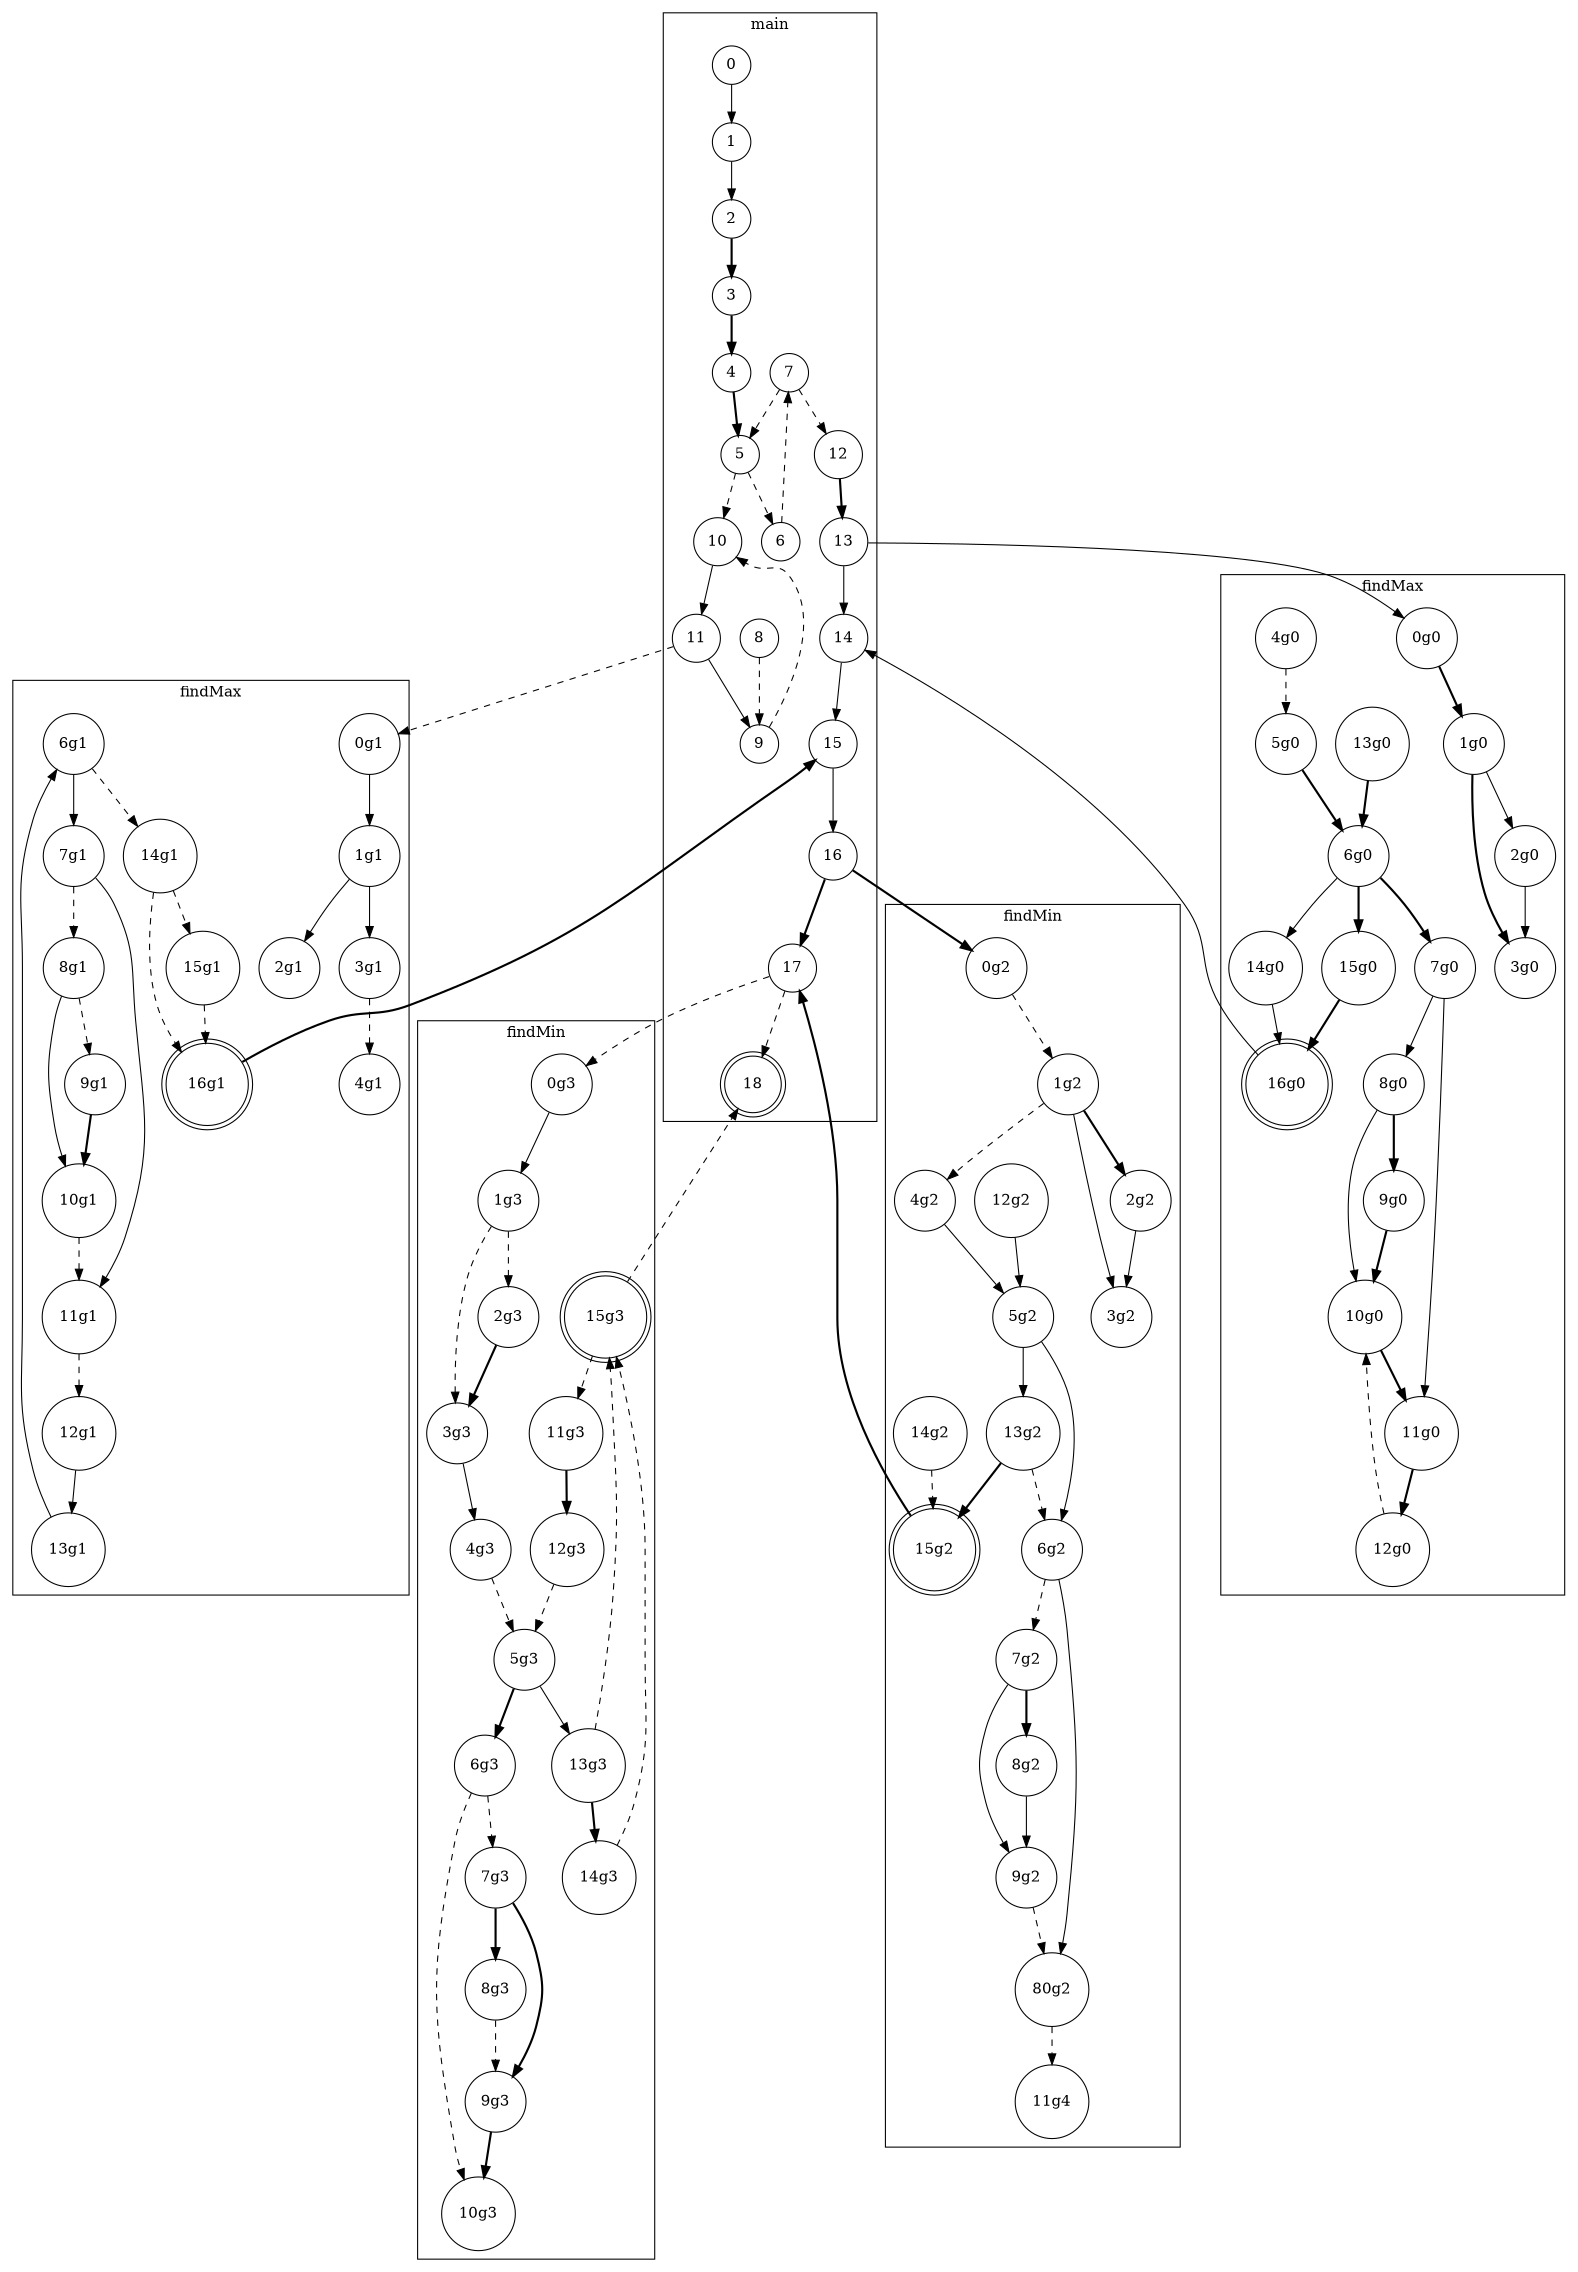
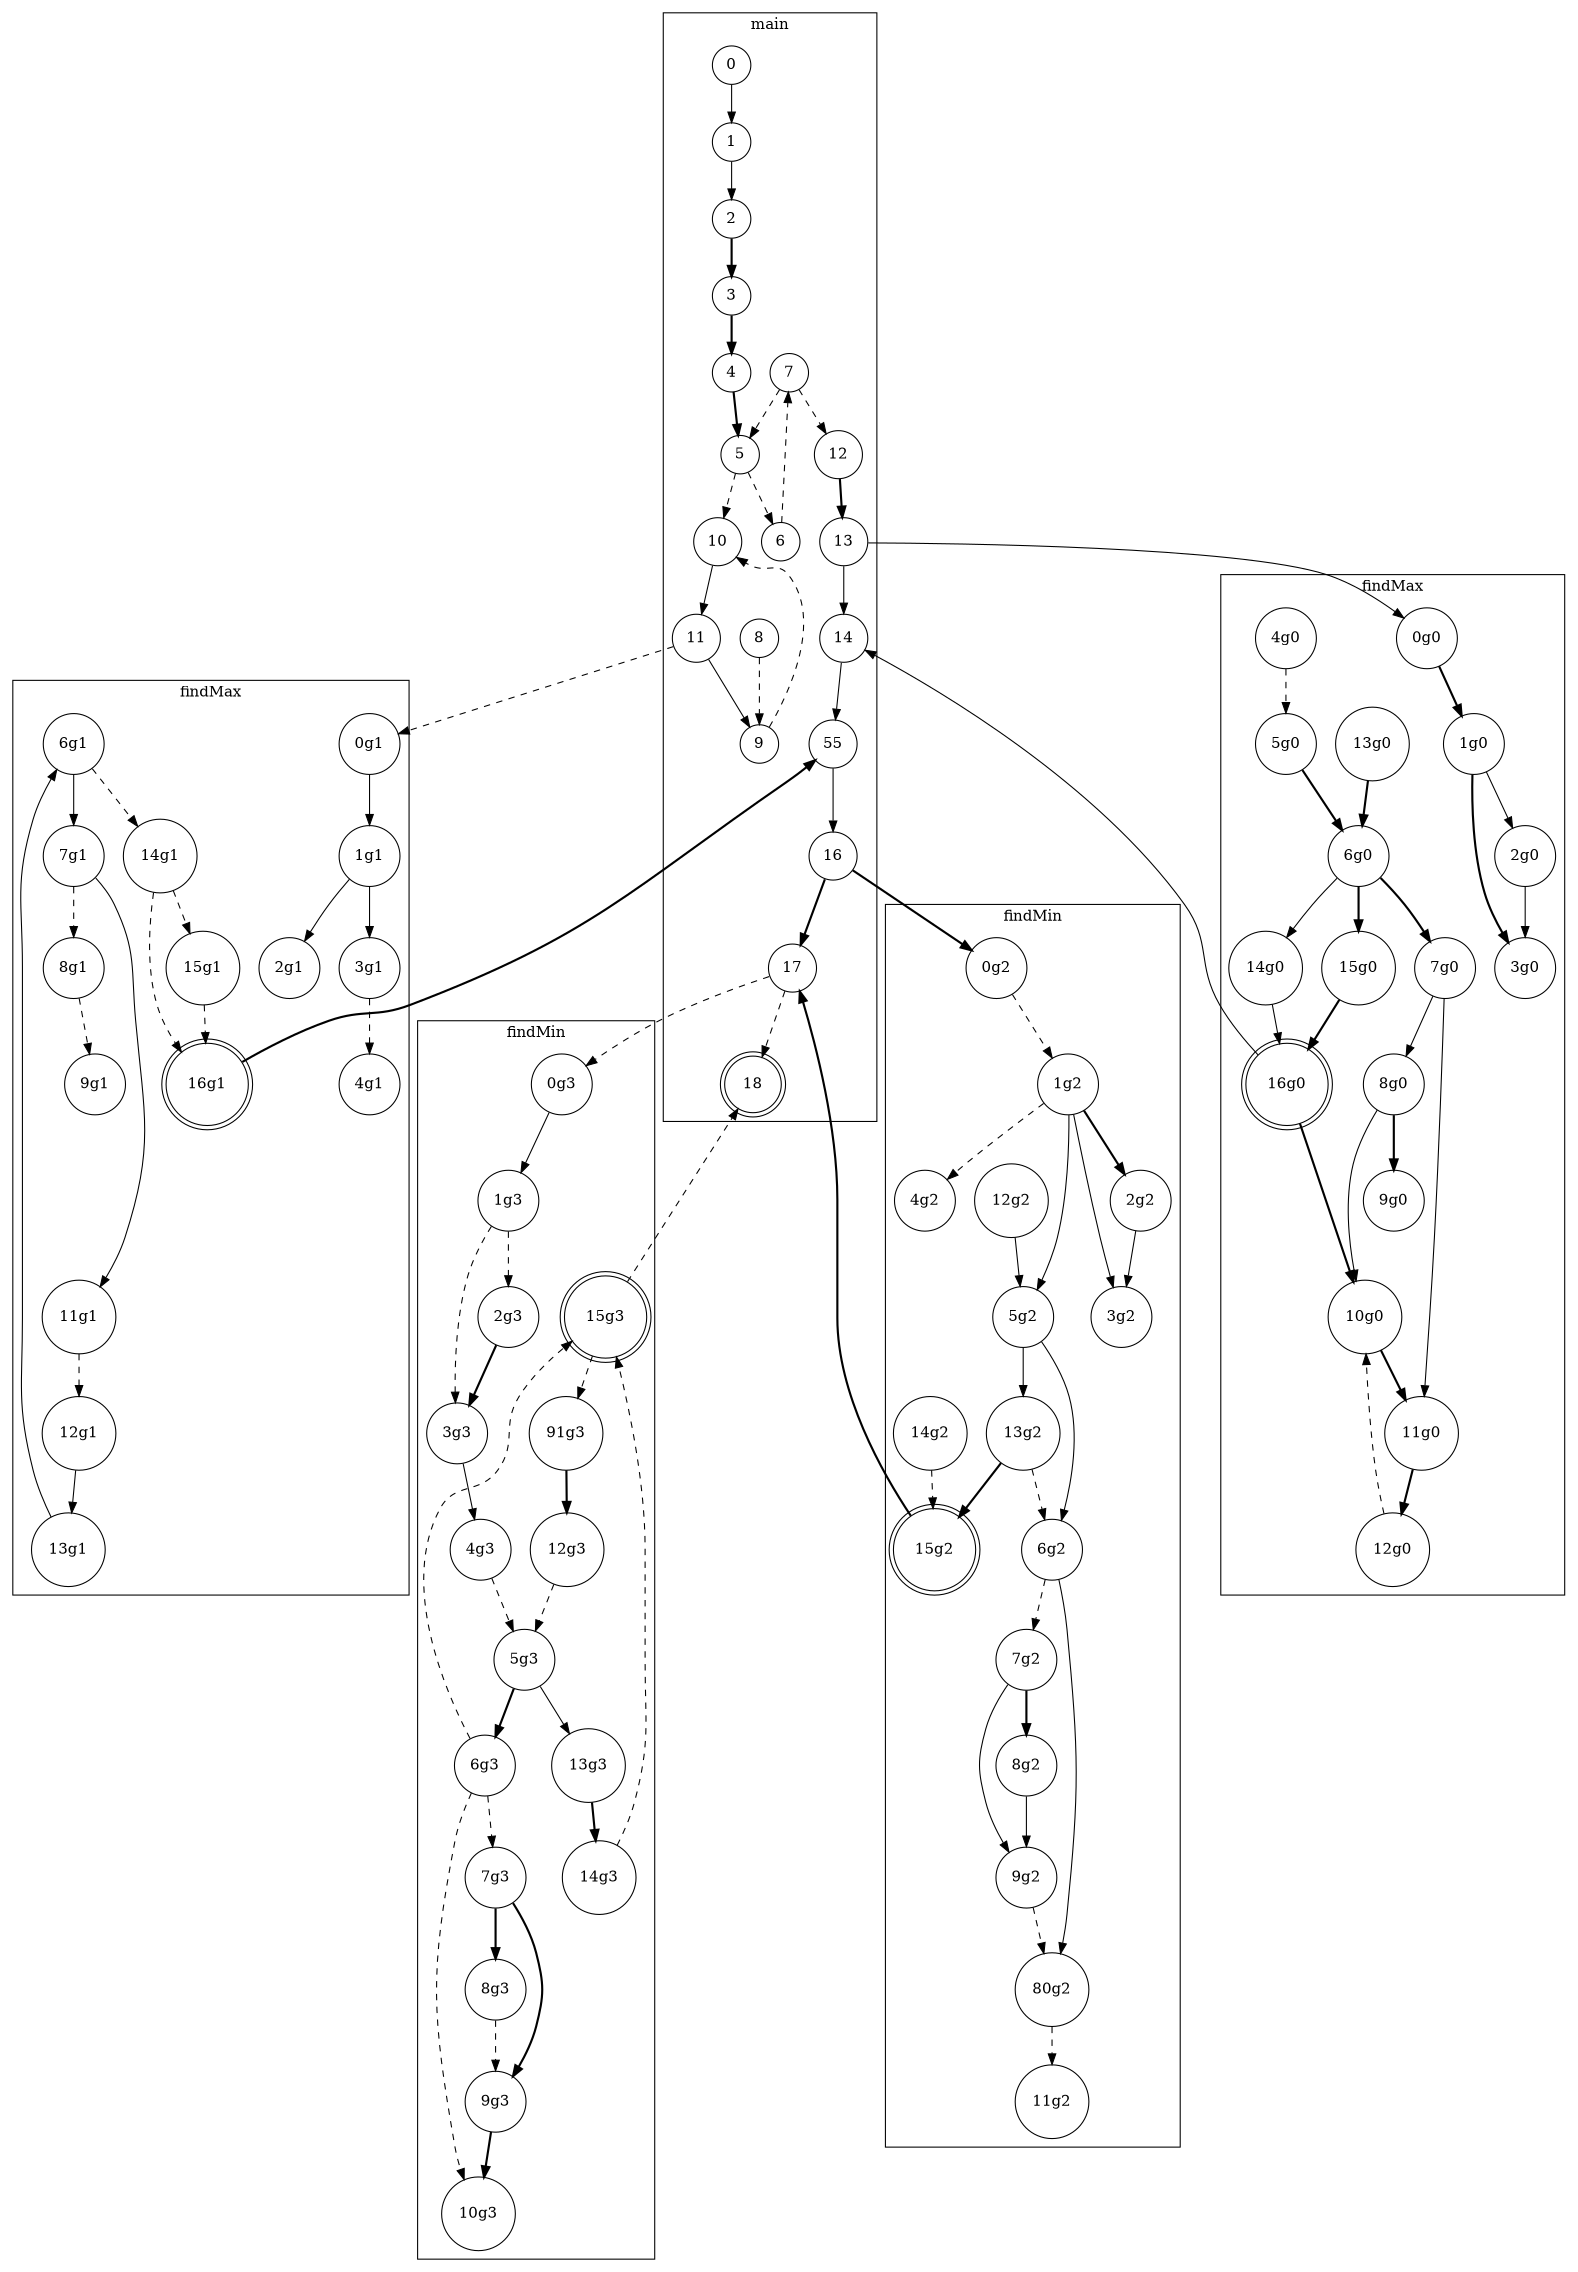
(833, 744) -> (833, 744)
(79, 1201) -> none
(1381, 1251) -> (1325, 1198)
(970, 1254) -> (1064, 1199)
(566, 1433) -> (566, 1433)
(616, 1550) -> (436, 1520)
(1052, 2102) -> (1052, 2102)
